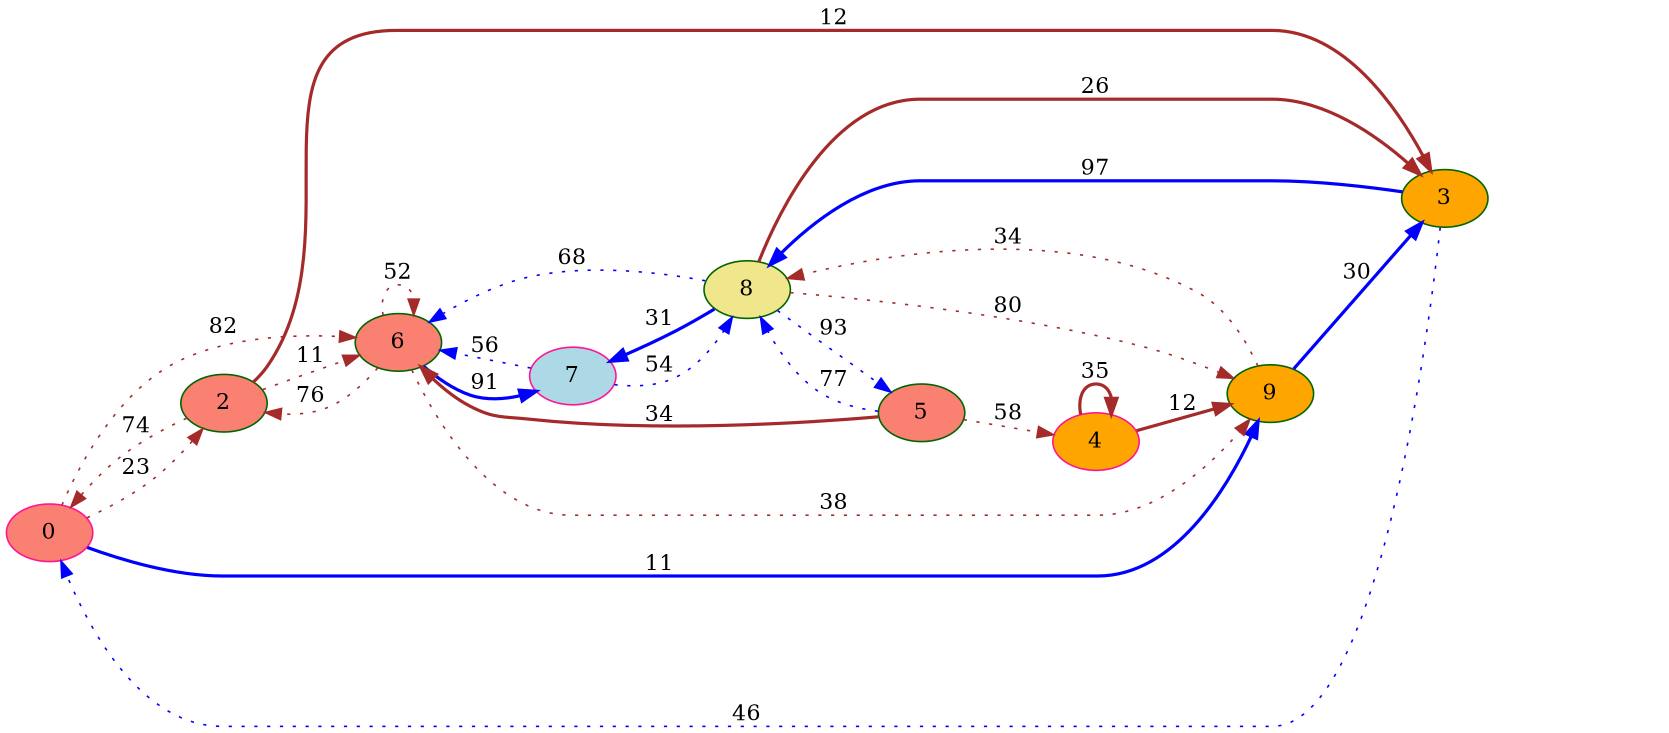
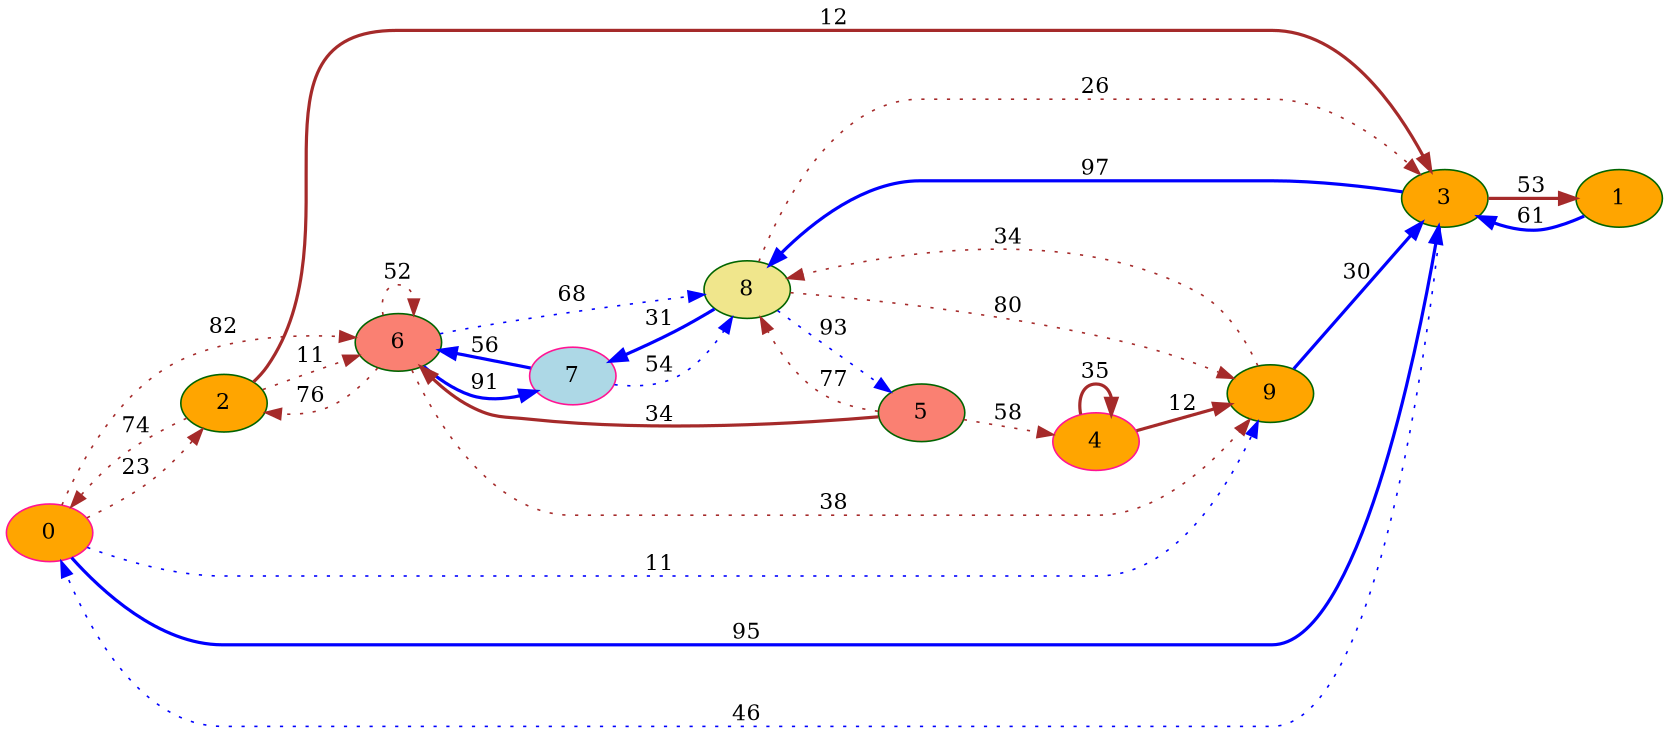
(1052, 99) -> (1052, 99)
none -> (1619, 198)
(571, 271) -> (564, 313)
(494, 361) -> (494, 361)
(812, 387) -> (812, 387)
(224, 403) -> (224, 403)
(50, 533) -> (50, 533)
(700, 576) -> (700, 576)
none -> (882, 645)
